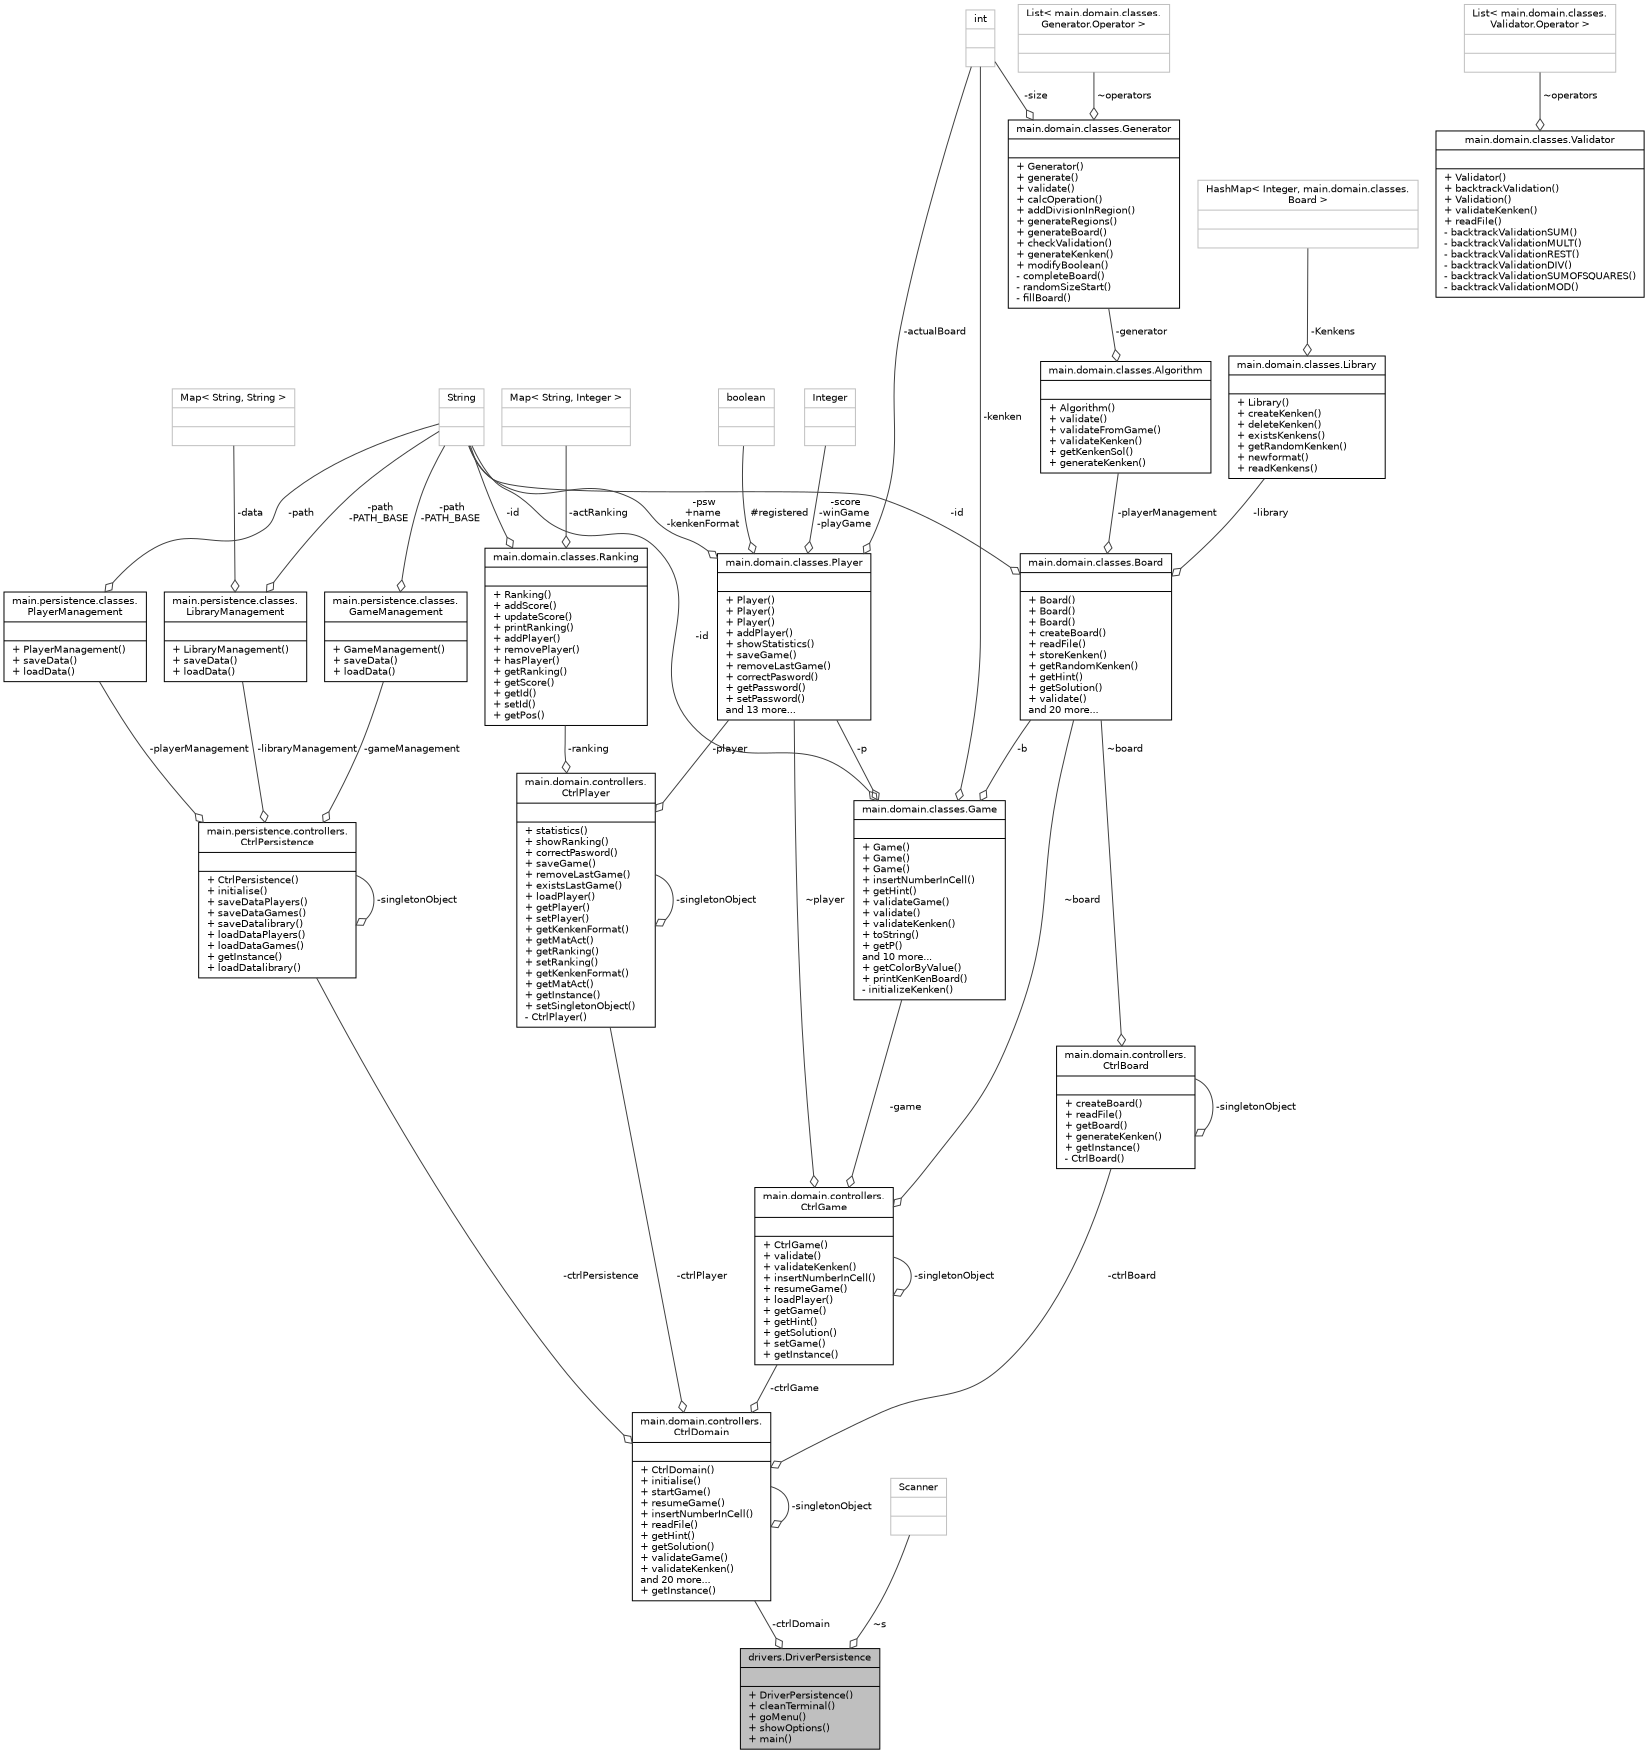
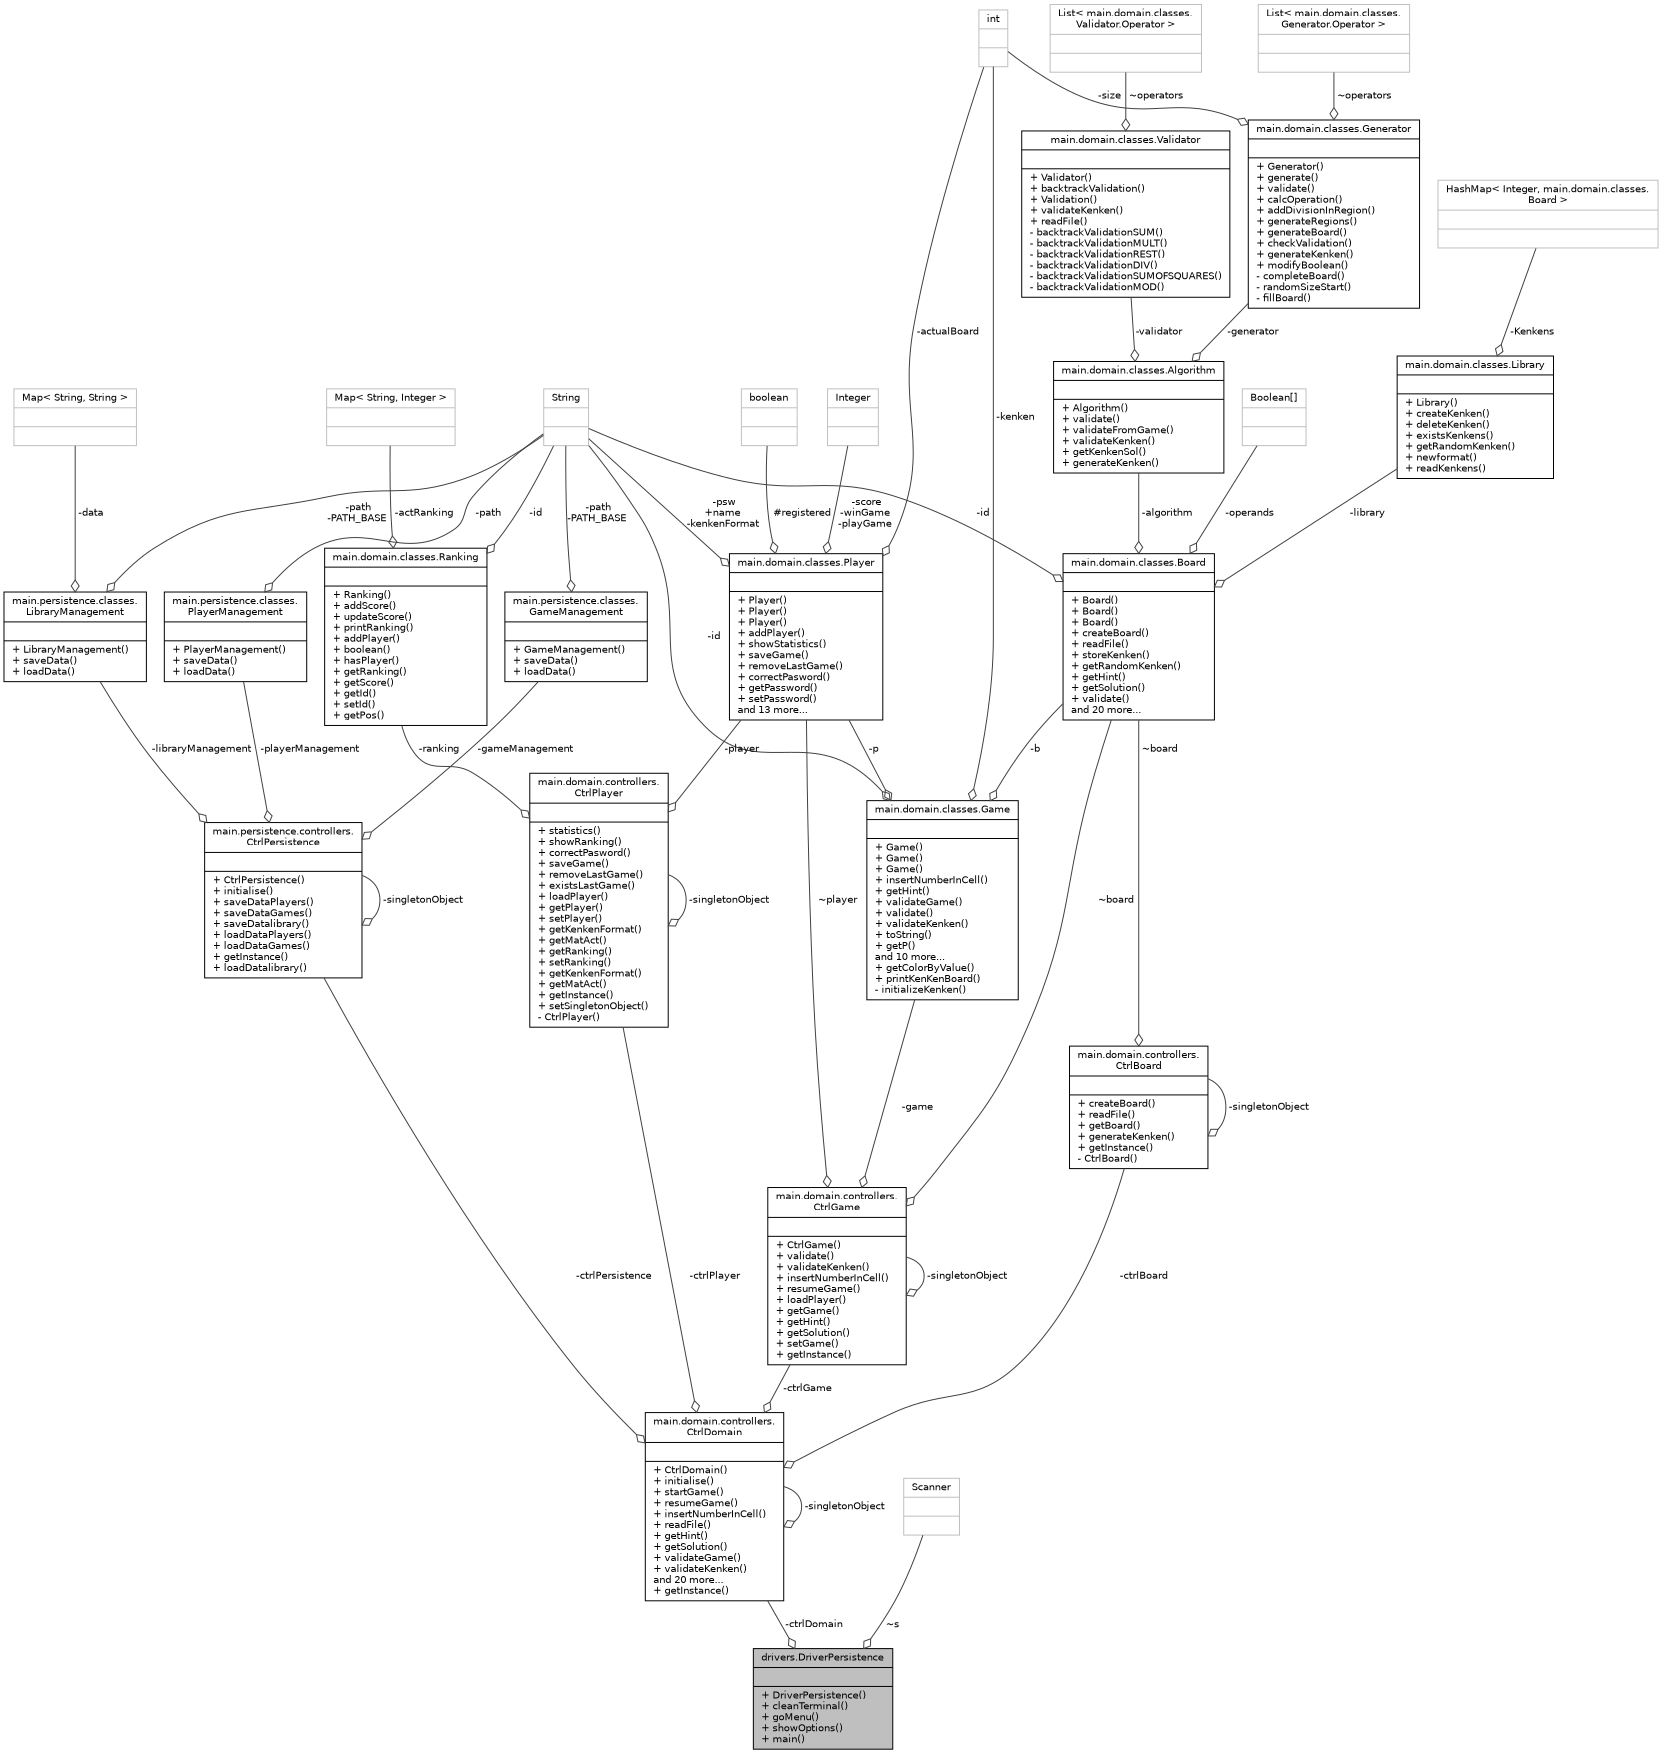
none -> (1133, 323)
none -> (1274, 417)
(1166, 513) -> (1166, 513)
(537, 650) -> (361, 650)
